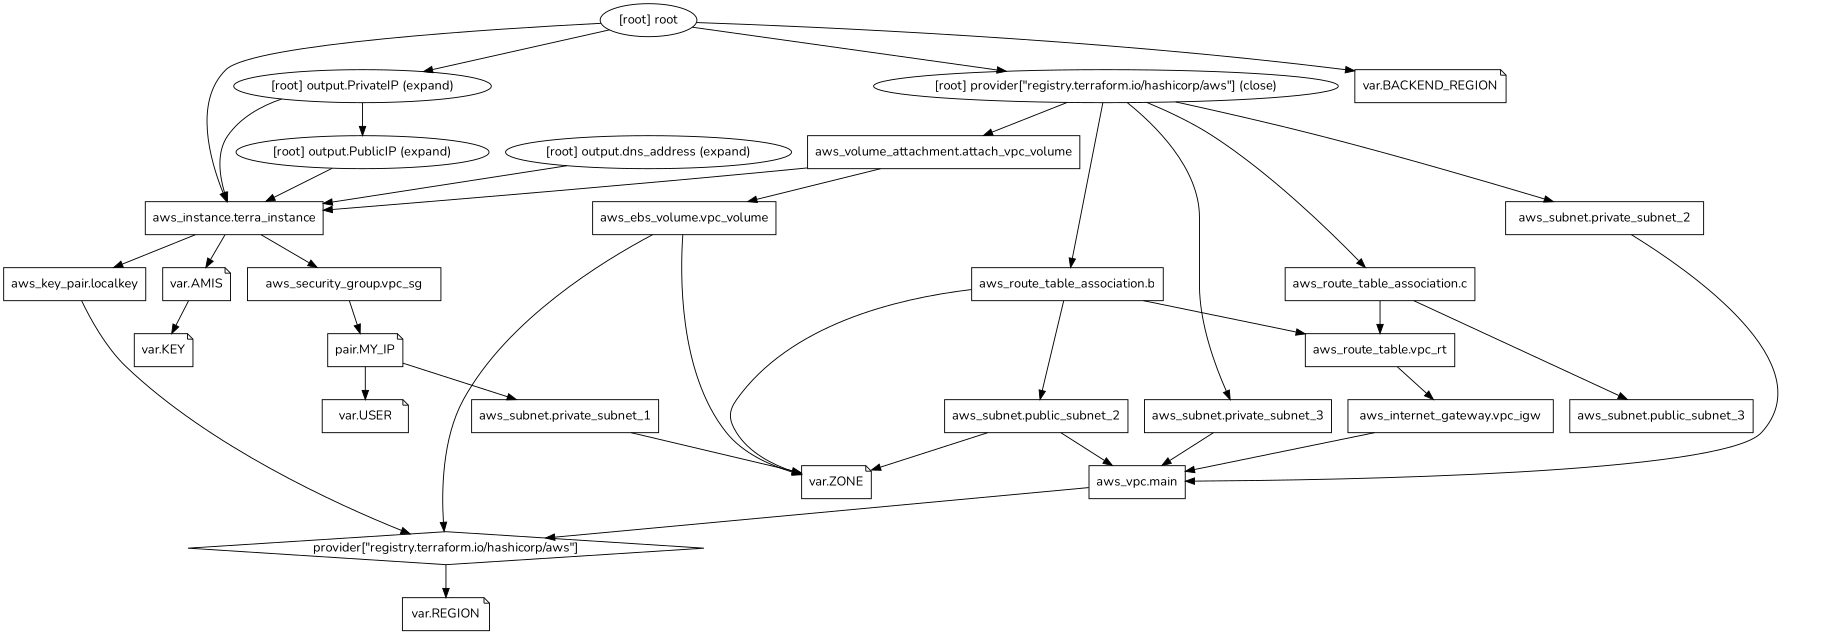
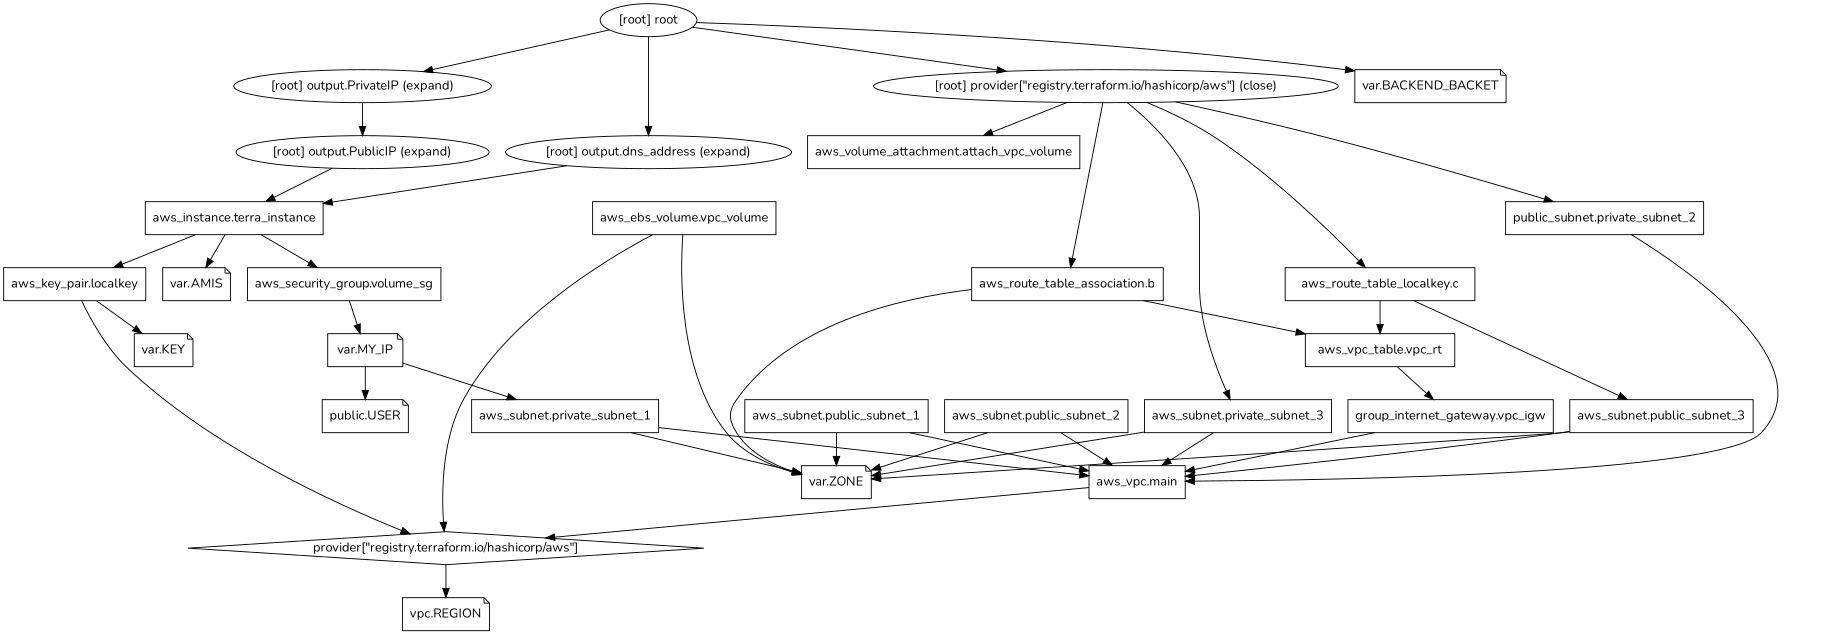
(347, 43) -> (649, 81)
(1430, 86) -> (1430, 86)
(230, 133) -> none
(819, 184) -> none
(570, 190) -> none
(1605, 218) -> (1605, 218)
(344, 284) -> (344, 284)
(1380, 284) -> (1380, 284)
(182, 313) -> (115, 314)
(1053, 346) -> none
(365, 350) -> (365, 350)
(1380, 350) -> (1380, 350)
(365, 416) -> (365, 416)
none -> (836, 416)
(1451, 416) -> (1451, 416)
none -> (869, 451)
none -> (1026, 451)
none -> (1382, 455)
none -> (1225, 456)
(446, 614) -> (446, 614)
